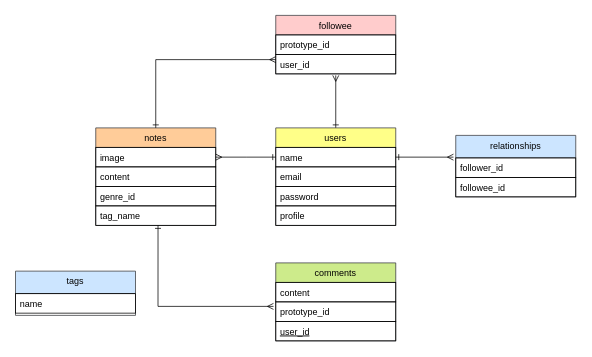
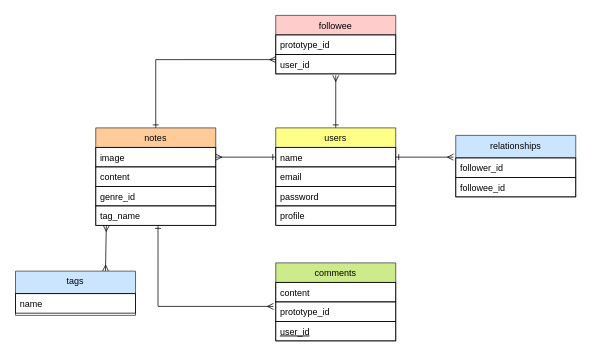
none -> (106, 260)
